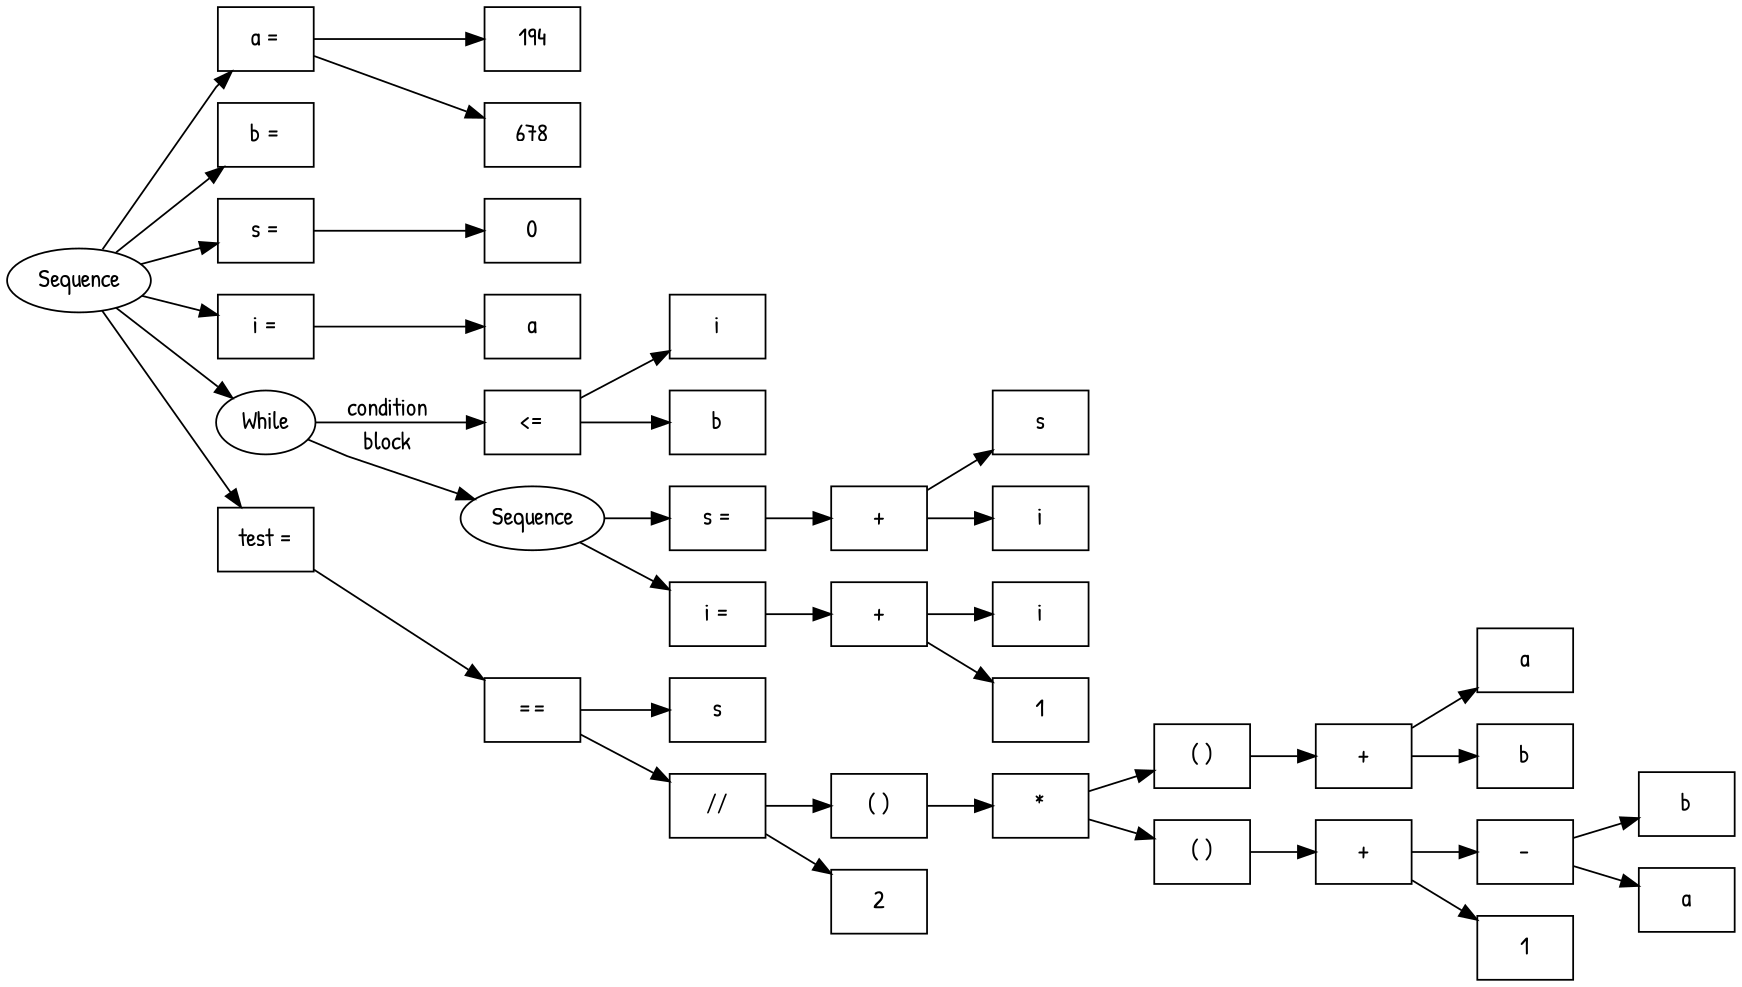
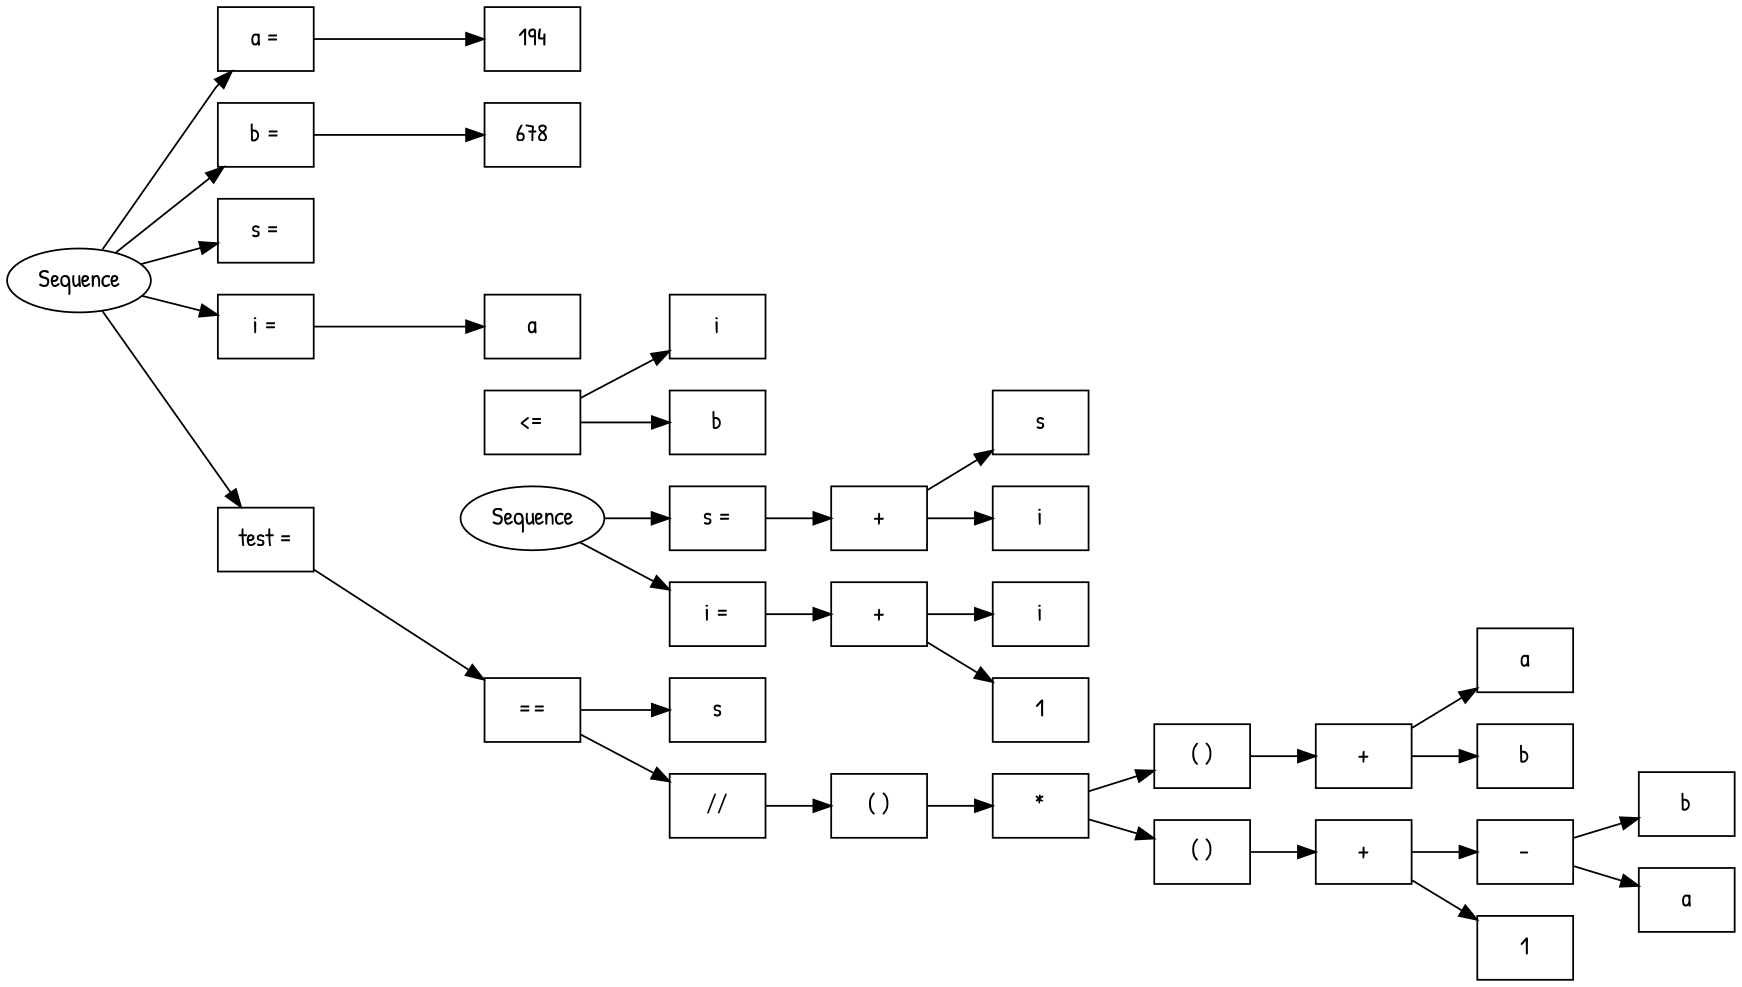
(390, 84) -> (390, 135)
(532, 231) -> none
(266, 422) -> none
(879, 902) -> none
